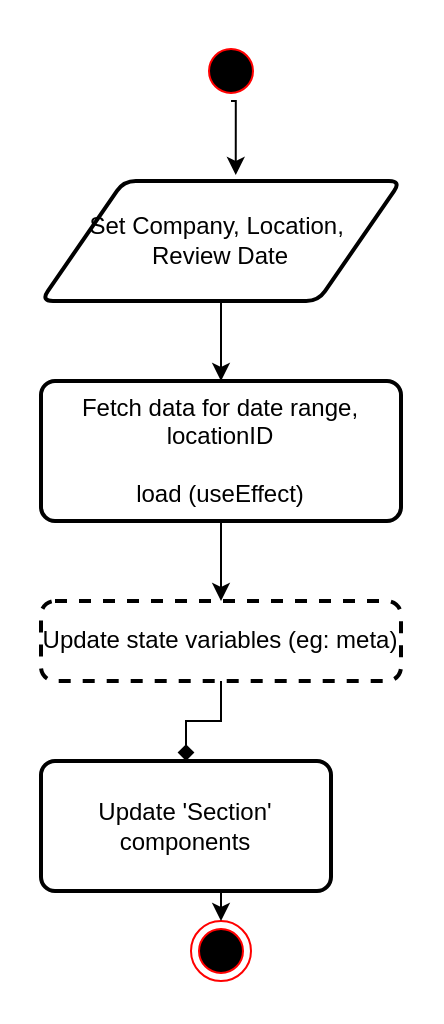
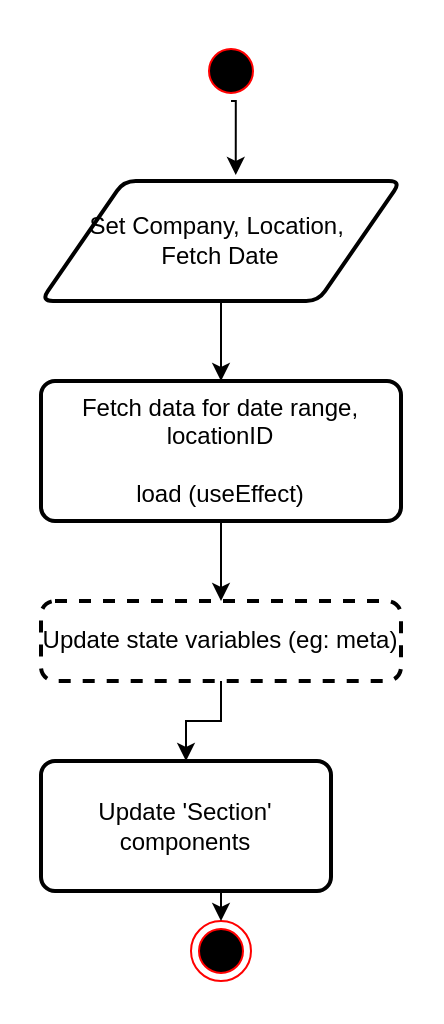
(221, 241) -> (221, 241)
(186, 745) -> (186, 746)
